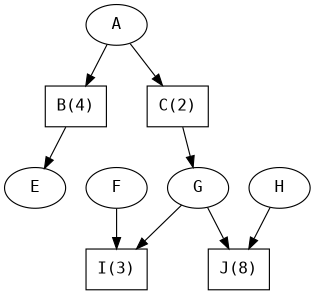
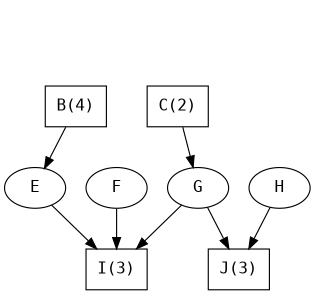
(117, 25) -> none
none -> (70, 223)
(239, 269) -> (239, 269)
